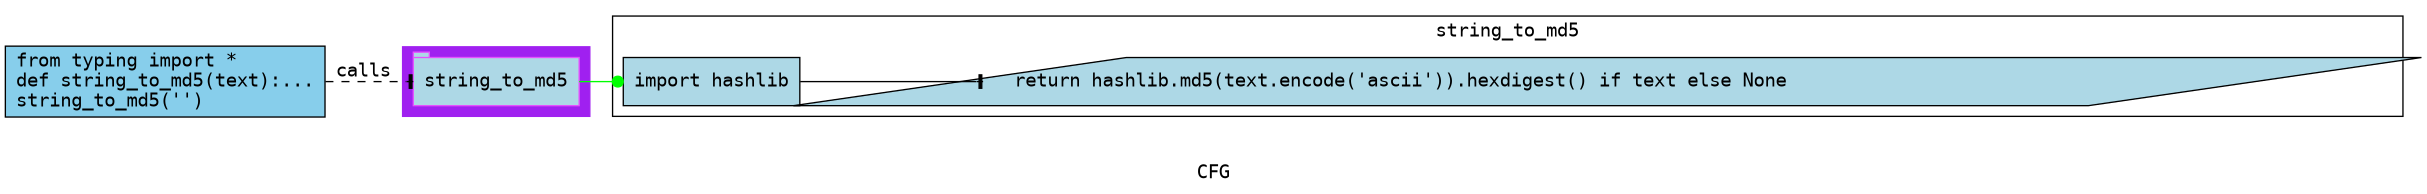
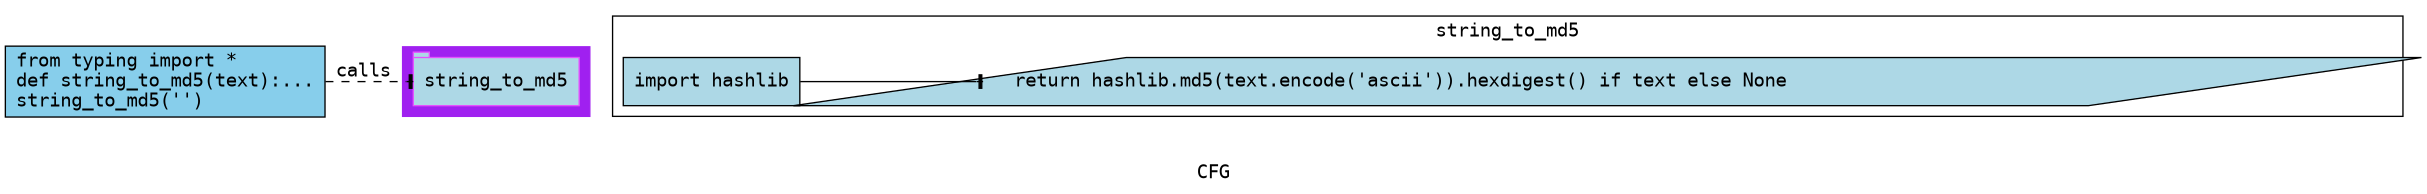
(598, 82) -> none
